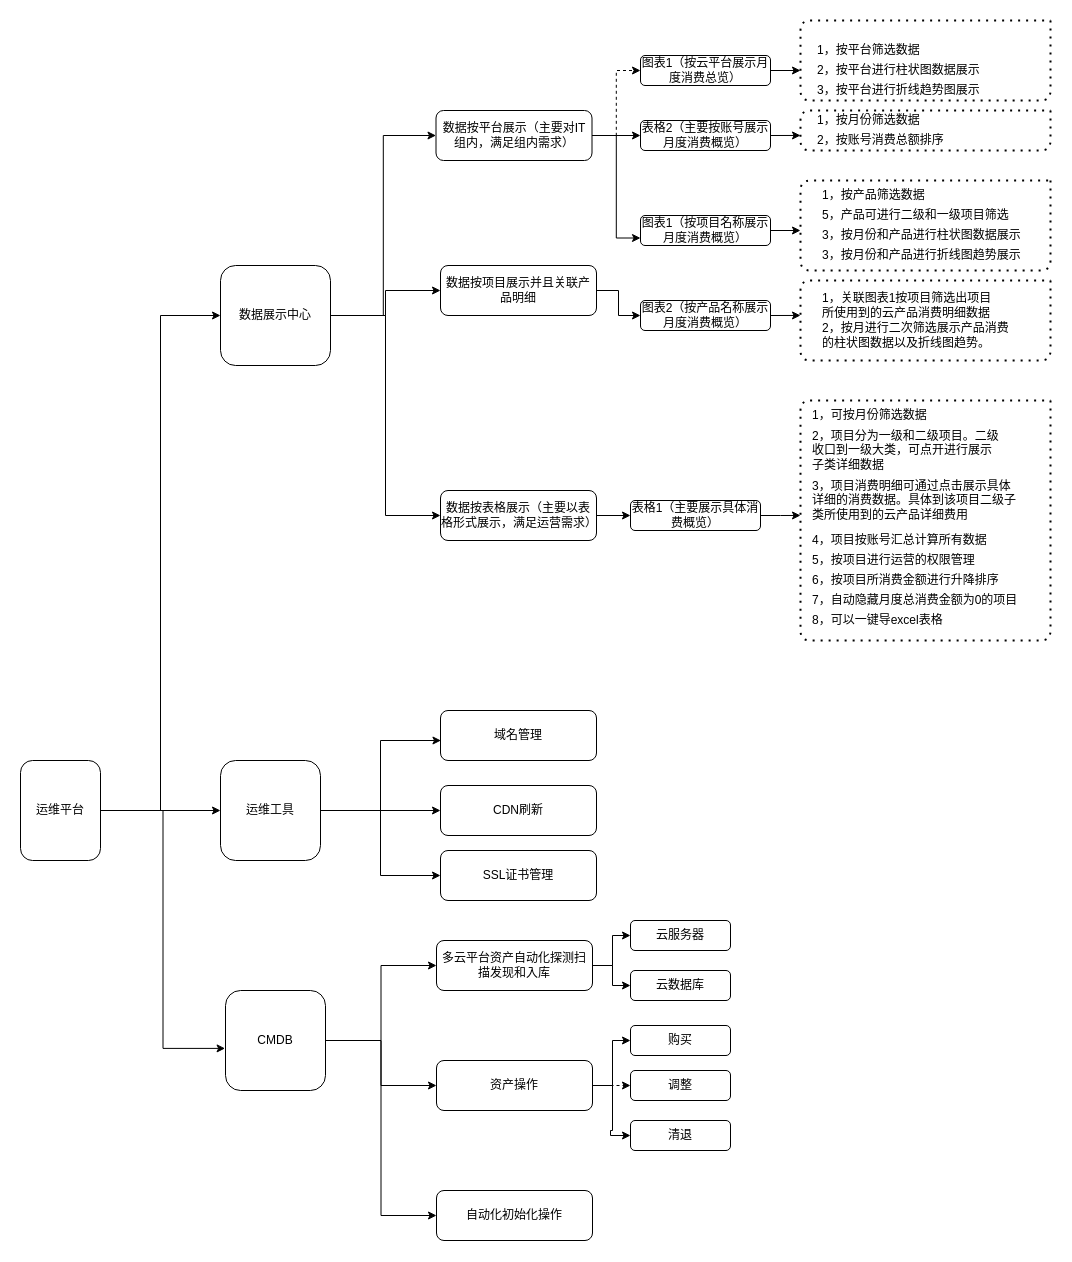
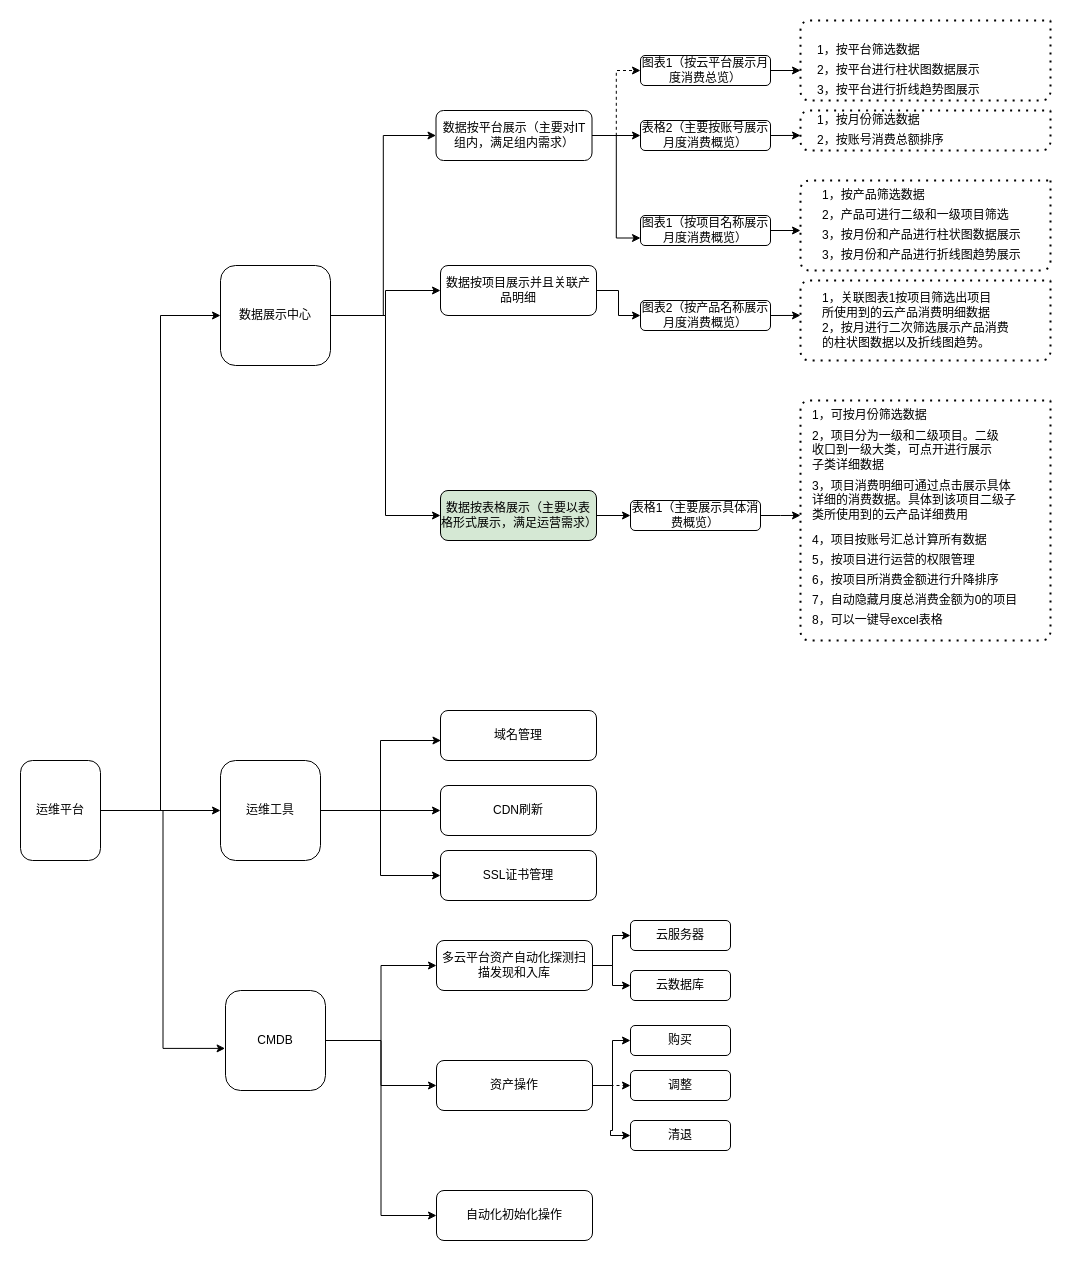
(916, 216) -> (916, 216)
(519, 516) -> (519, 516)
